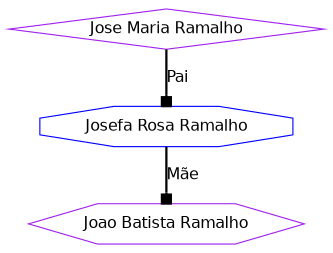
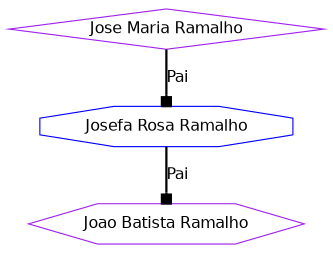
(183, 175) -> (178, 175)
